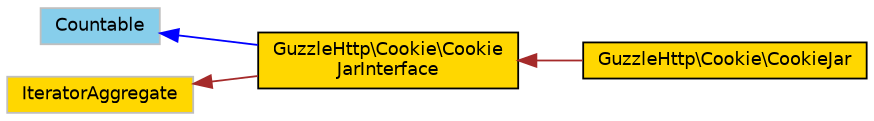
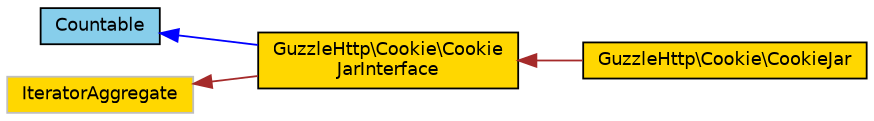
(100, 26) -> (100, 26)
